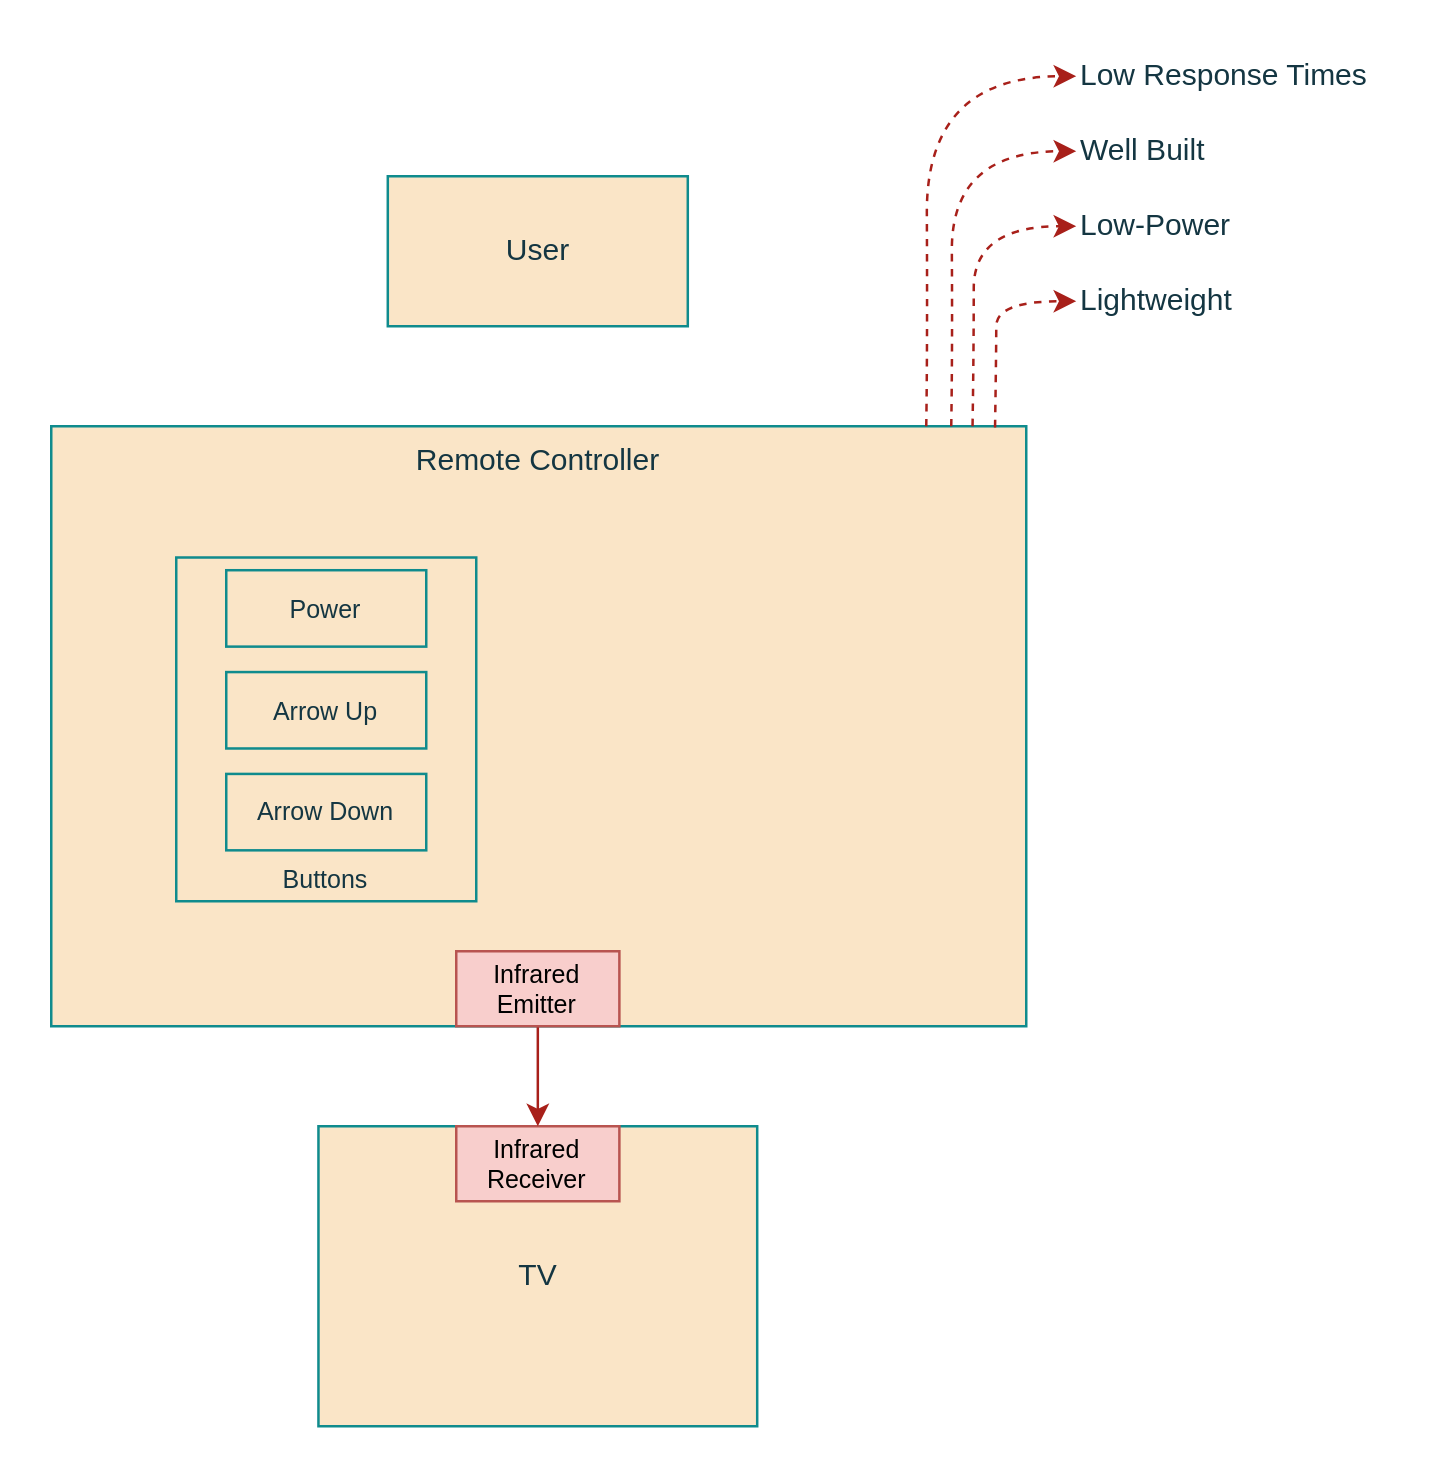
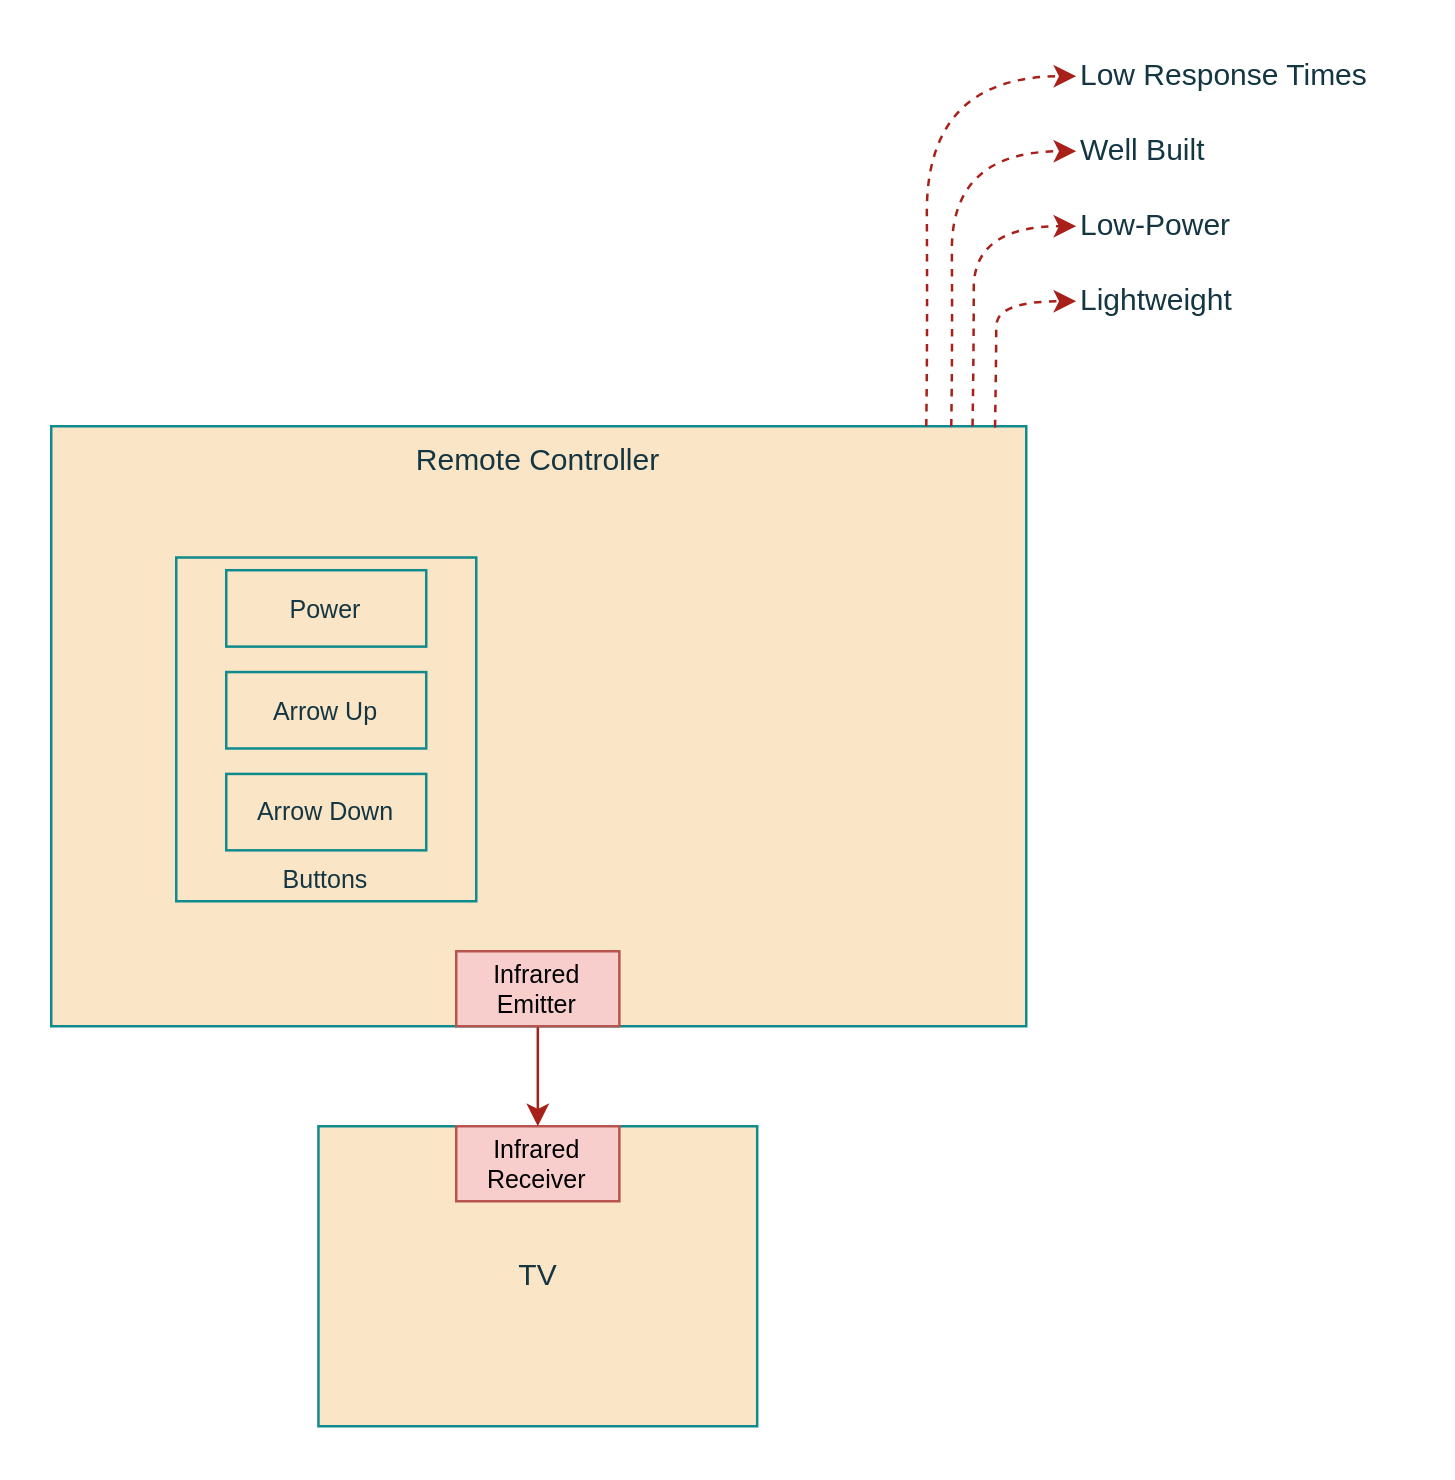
(538, 251) -> none
